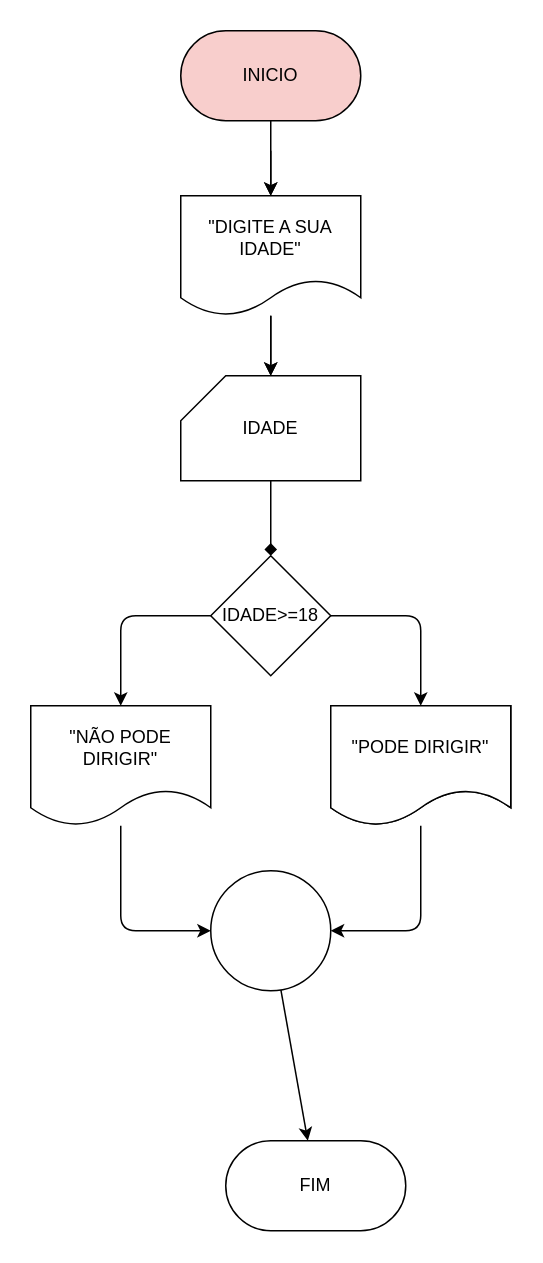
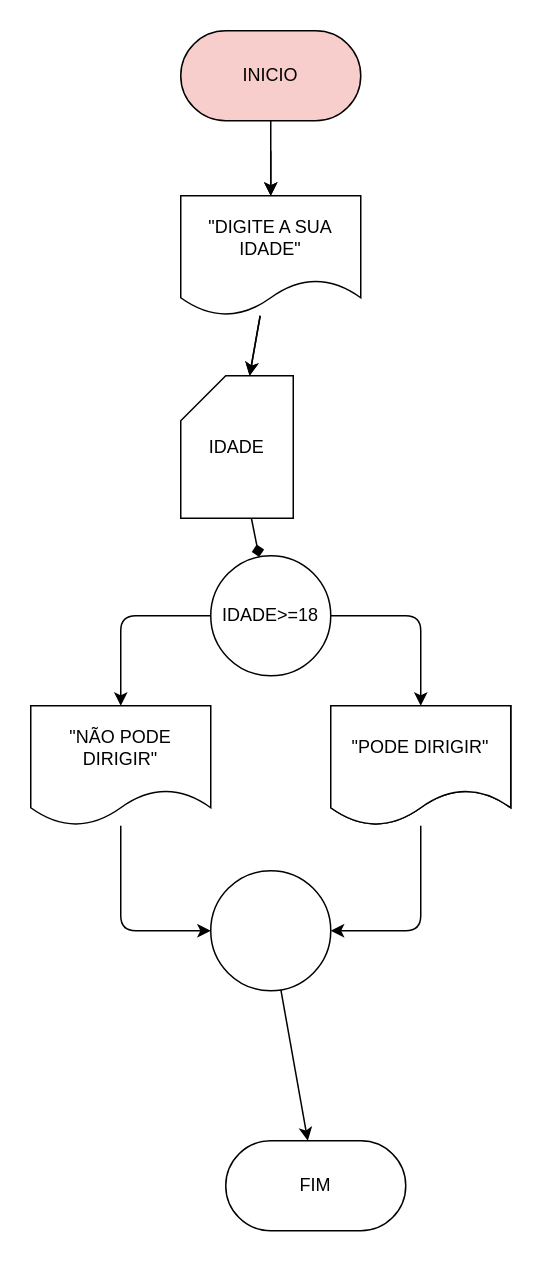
(271, 428) -> (237, 447)
(271, 616) -> (271, 616)
